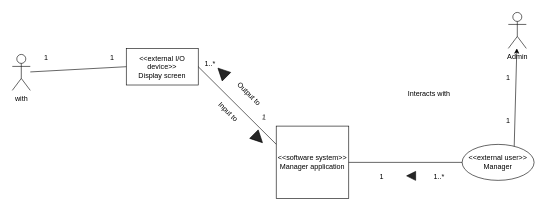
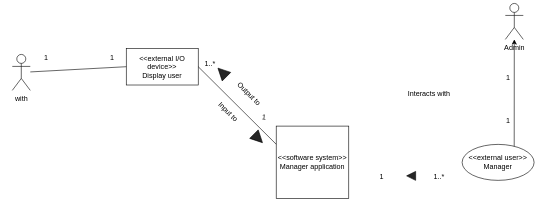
(518, 30) -> (515, 21)
(162, 67) -> (162, 67)
(405, 162) -> none
